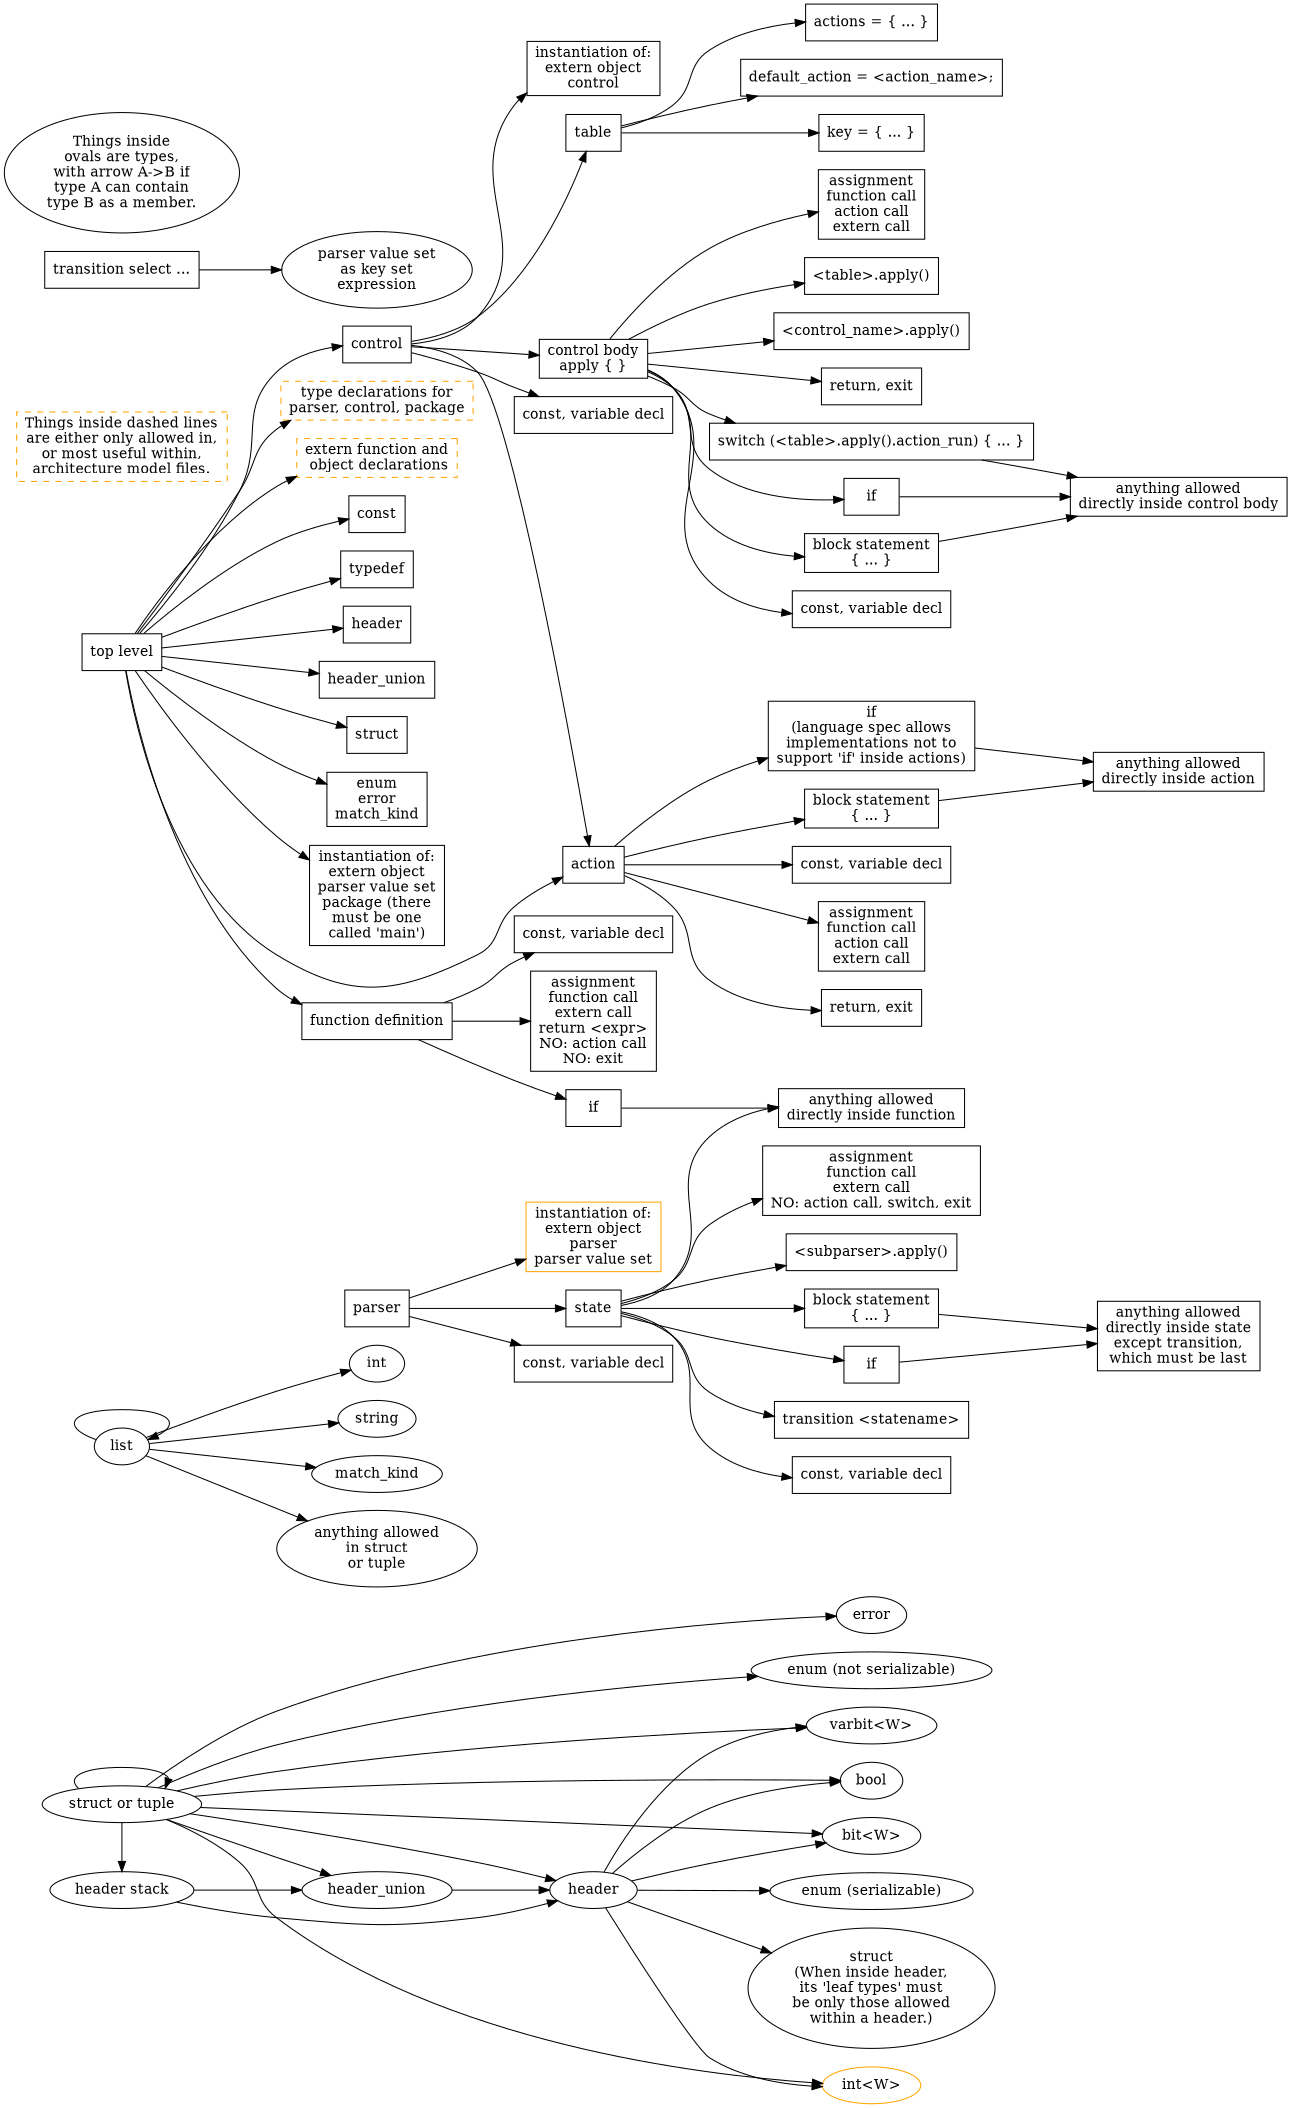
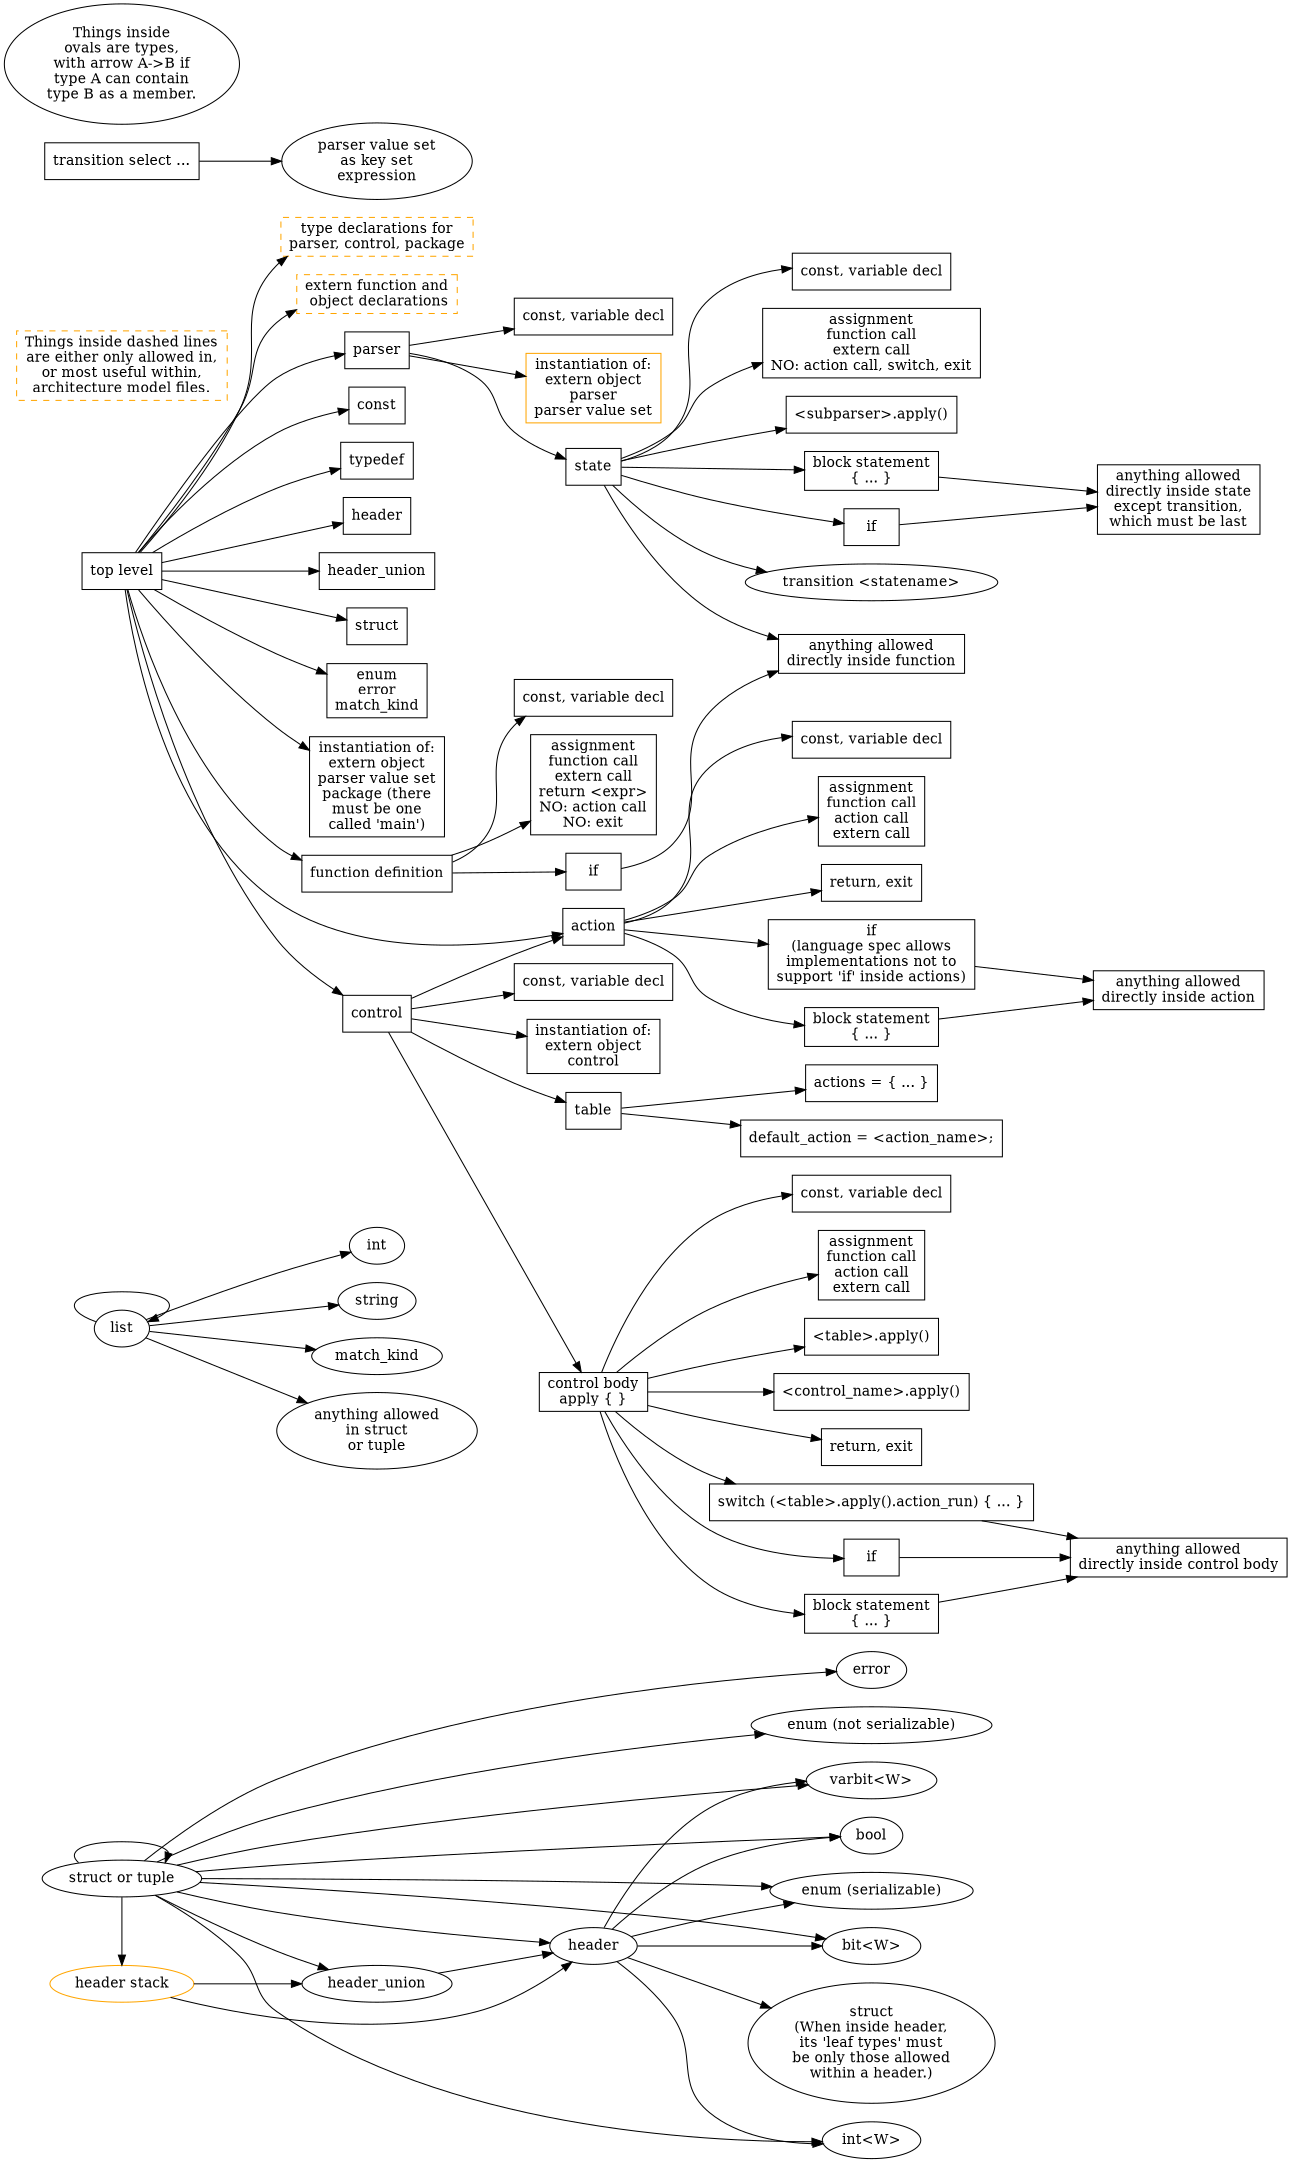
(872, 133) -> none
none -> (254, 399)
(872, 1420) -> (872, 582)
none -> (482, 1880)
(122, 1890) -> (122, 1984)
(872, 2085) -> (872, 2140)
